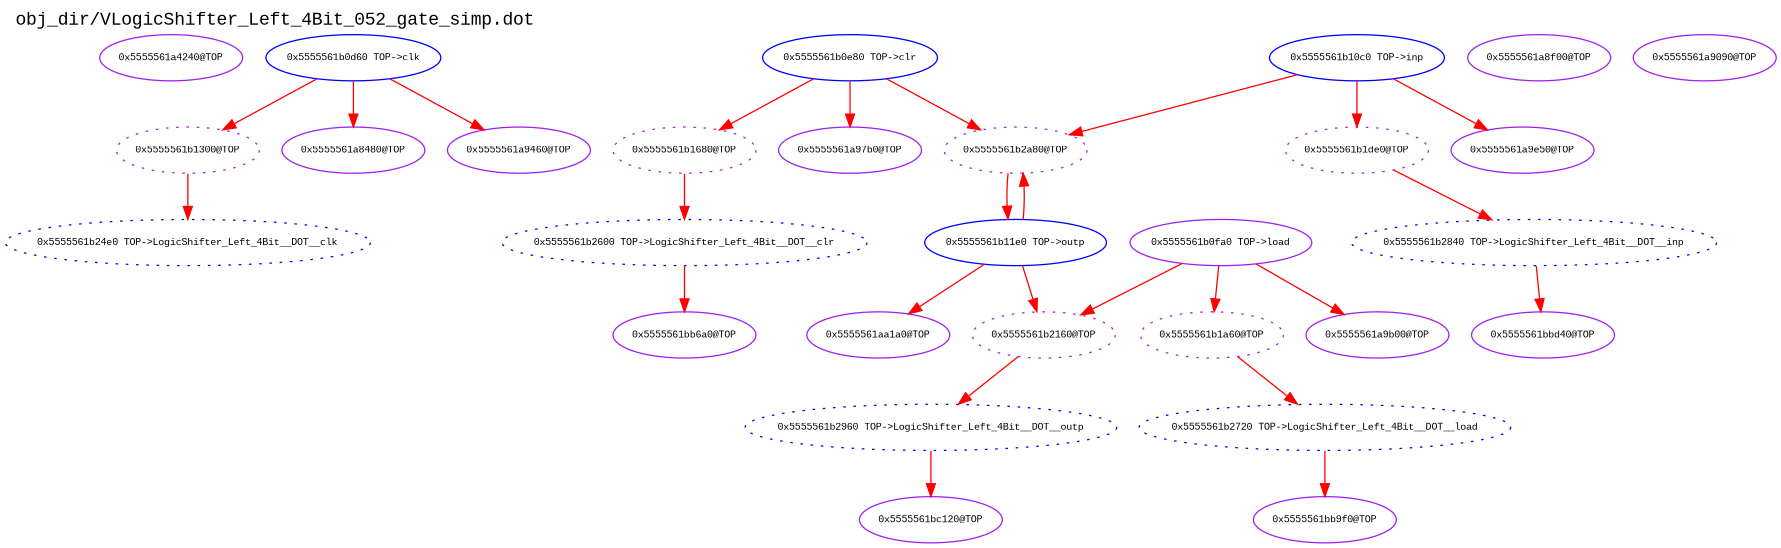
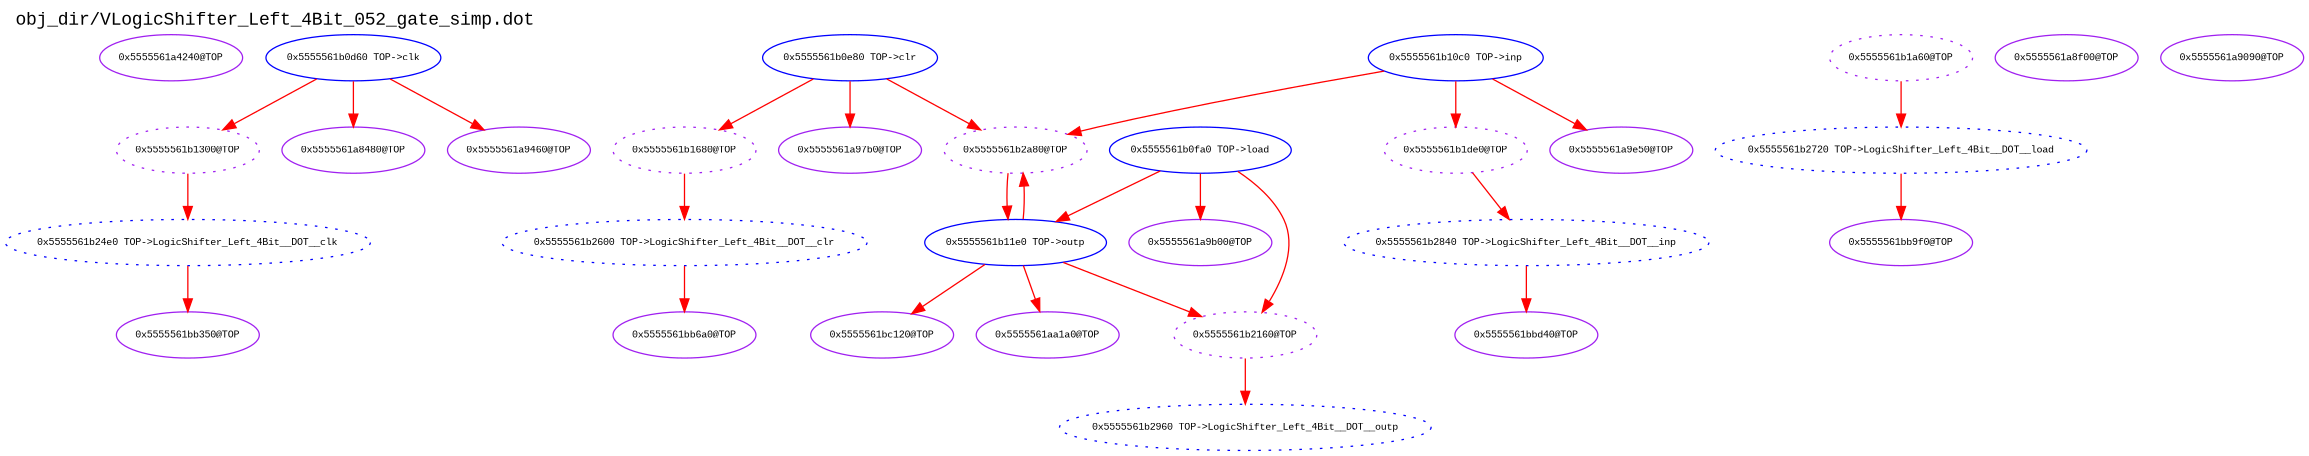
(1221, 243) -> (1200, 150)
(1217, 282) -> (1114, 193)
none -> (188, 335)
(931, 467) -> (954, 286)
